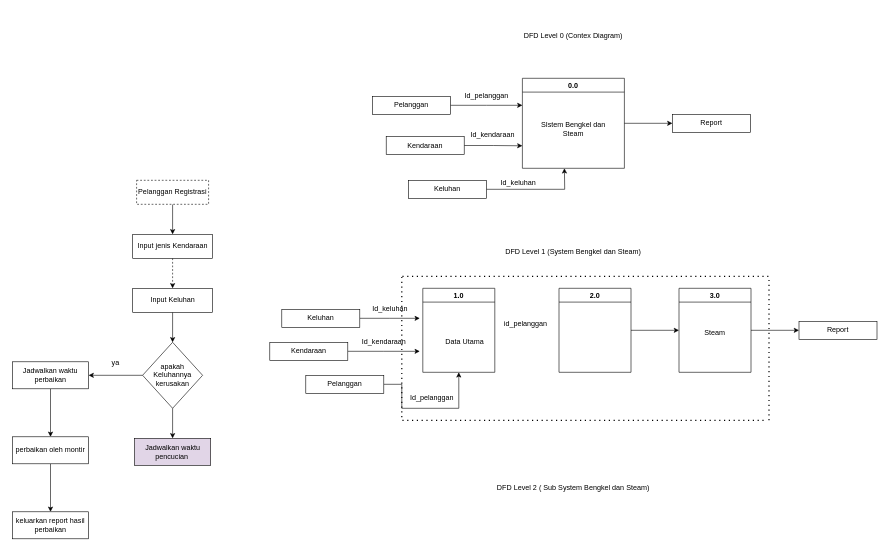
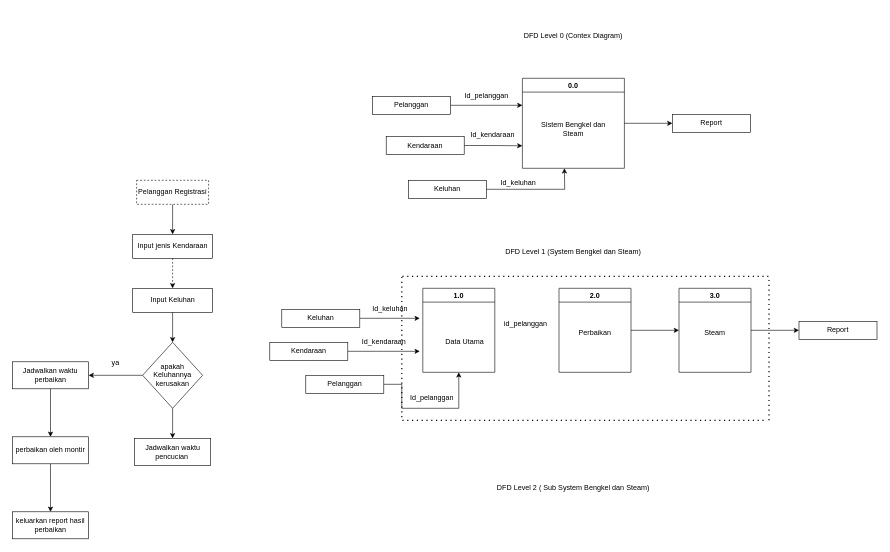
none -> (595, 333)
(173, 452) -> (173, 452)
